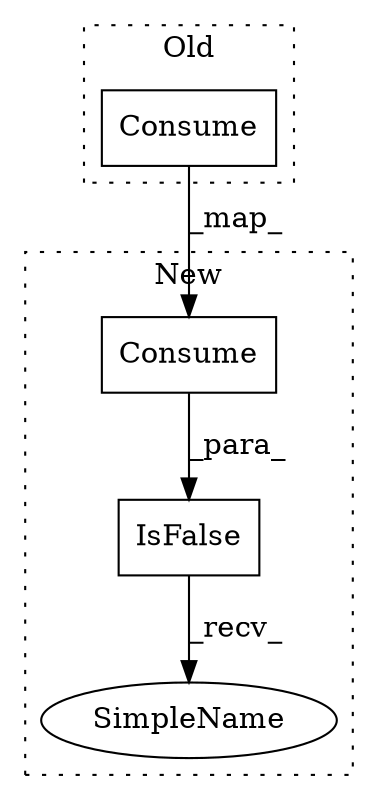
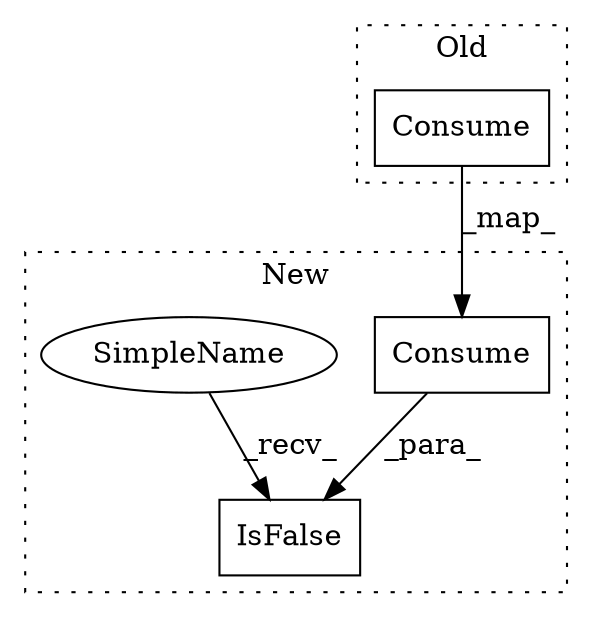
(189, 618) -> (234, 437)
